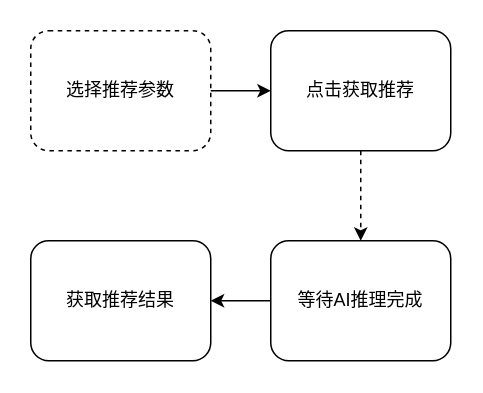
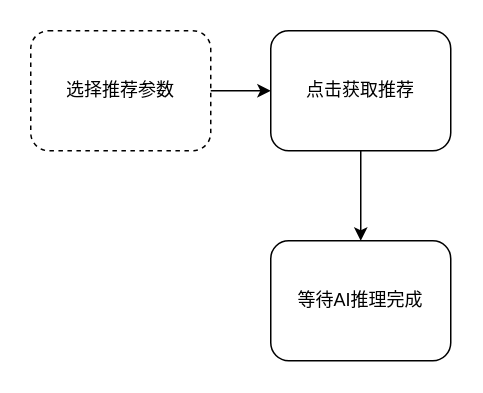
(361, 192) -> (361, 192)
(121, 301) -> none
(246, 301) -> none
